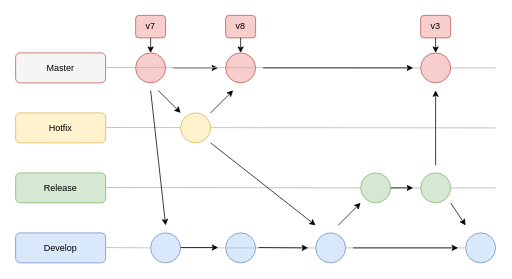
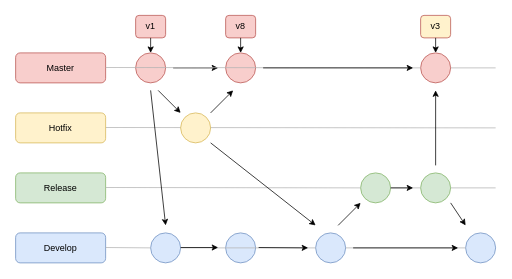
(150, 27) -> (150, 27)
(435, 27) -> (435, 27)
(60, 68) -> (60, 68)
